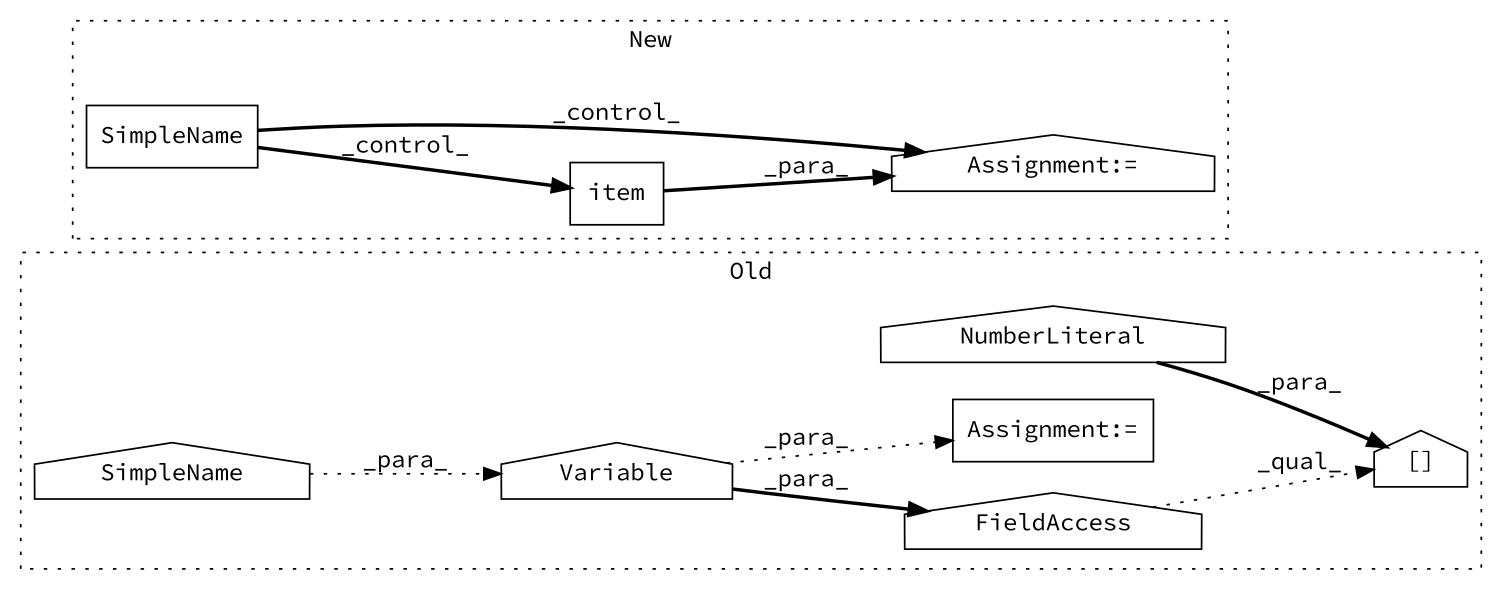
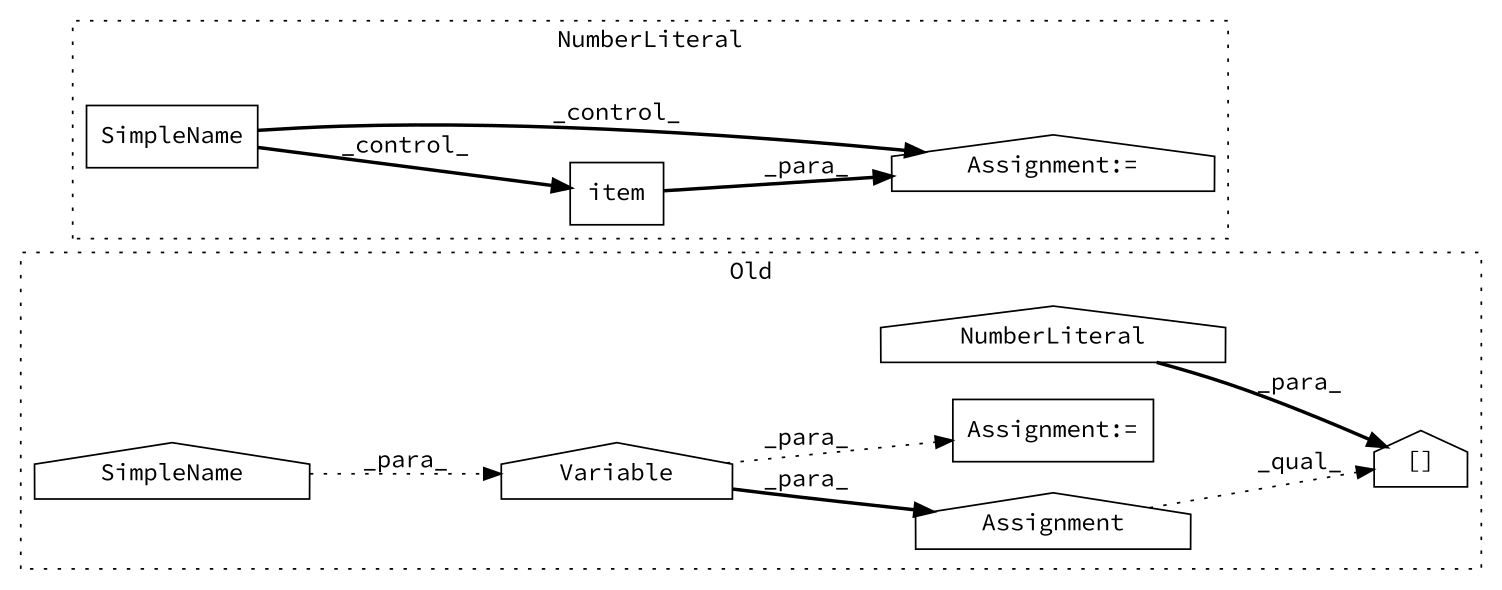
(650, 41) -> (650, 41)
(1053, 524) -> (1053, 524)
